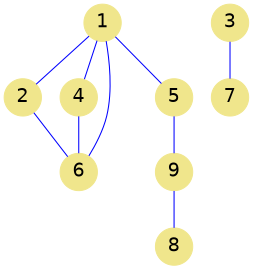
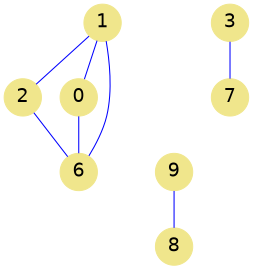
(79, 97) -> (79, 97)
(174, 97) -> none
